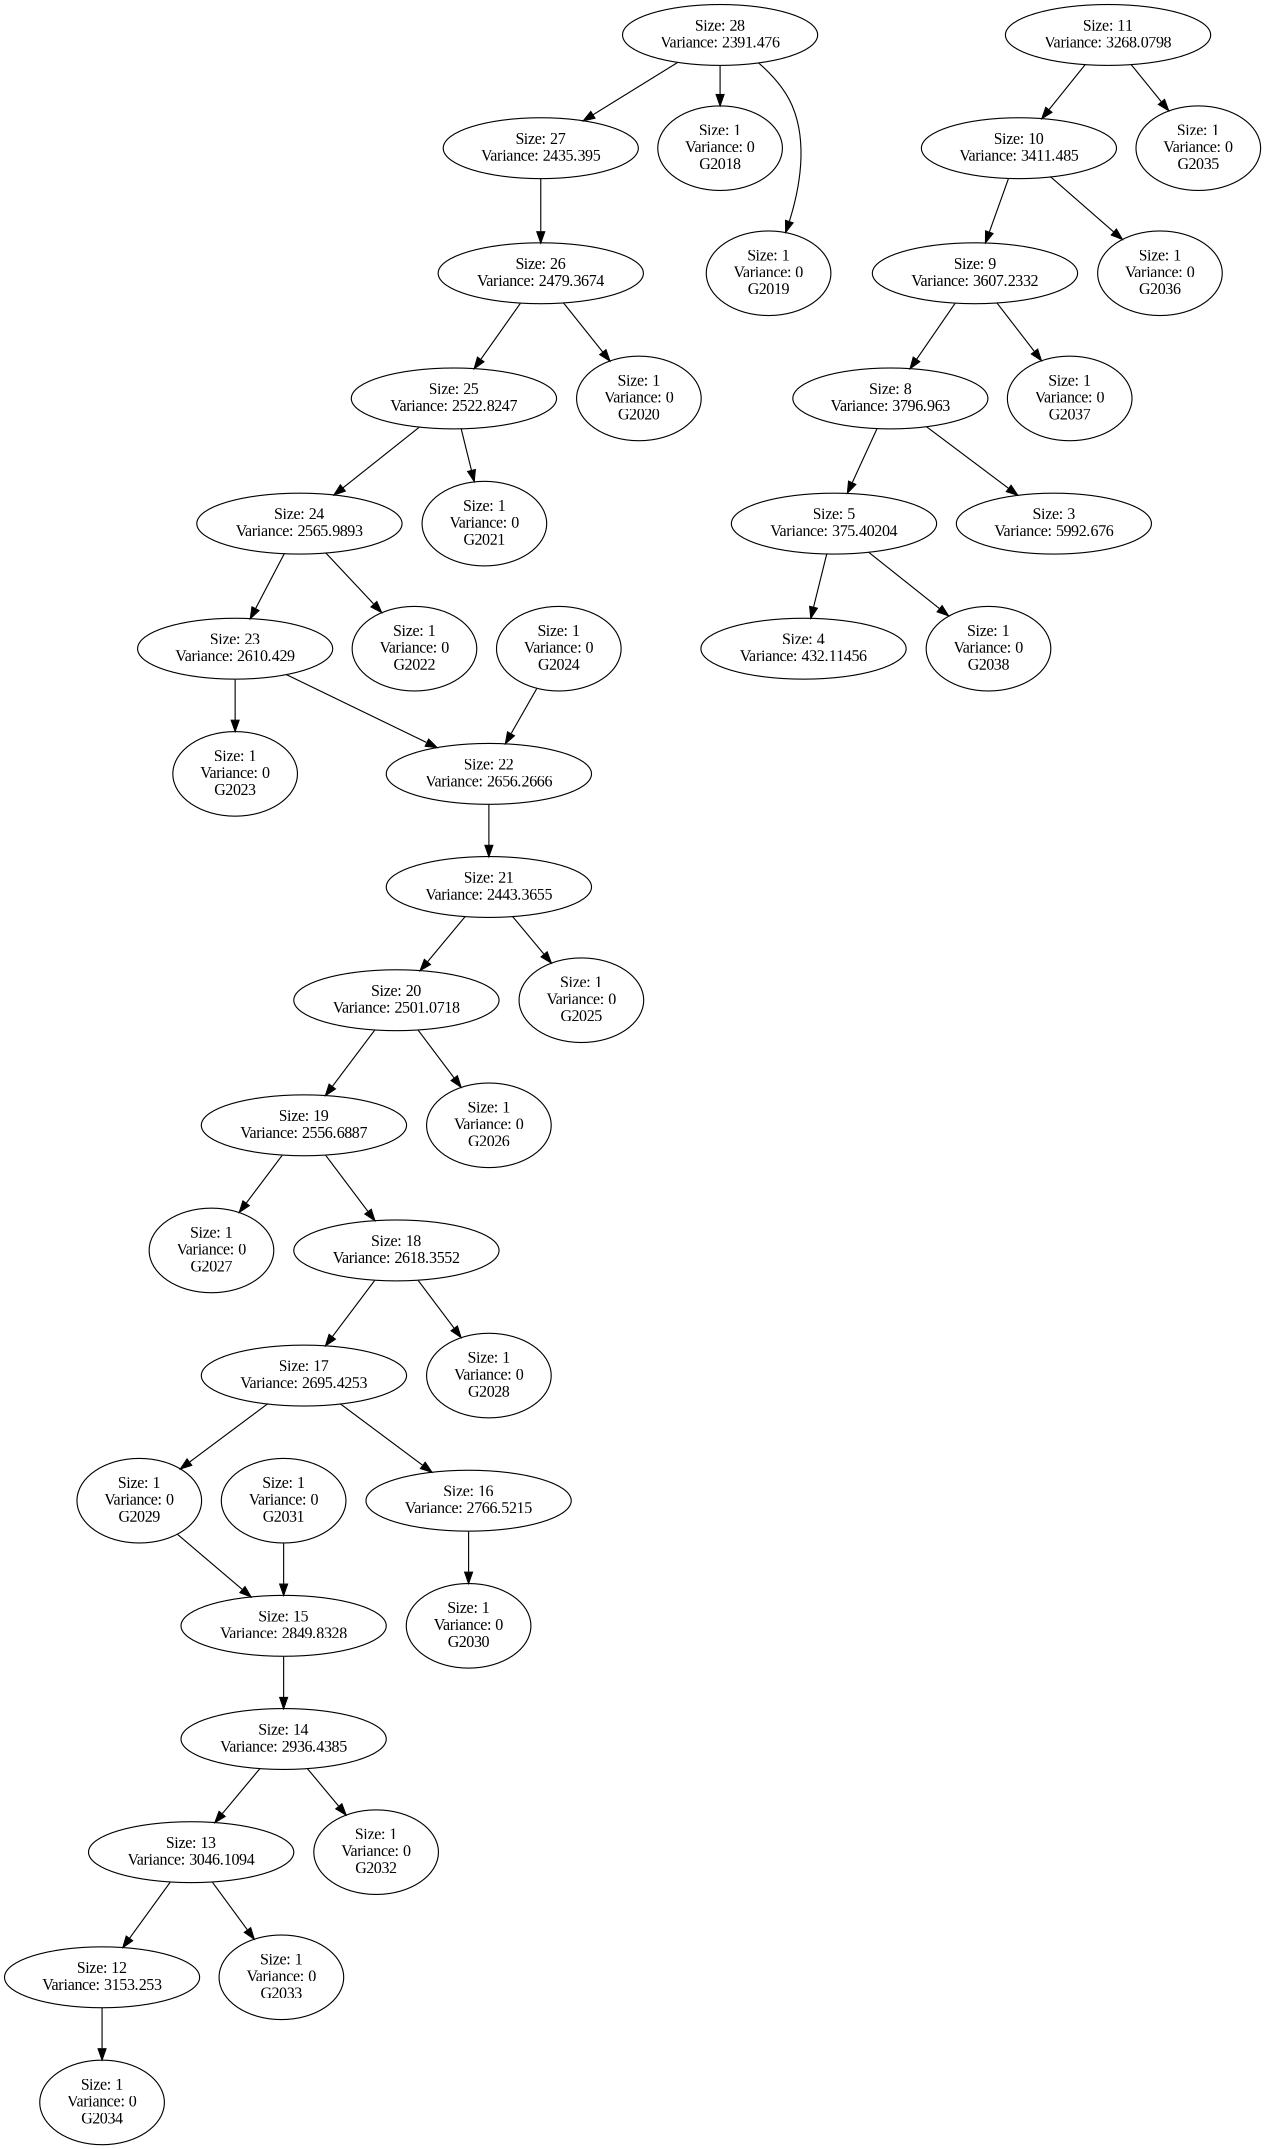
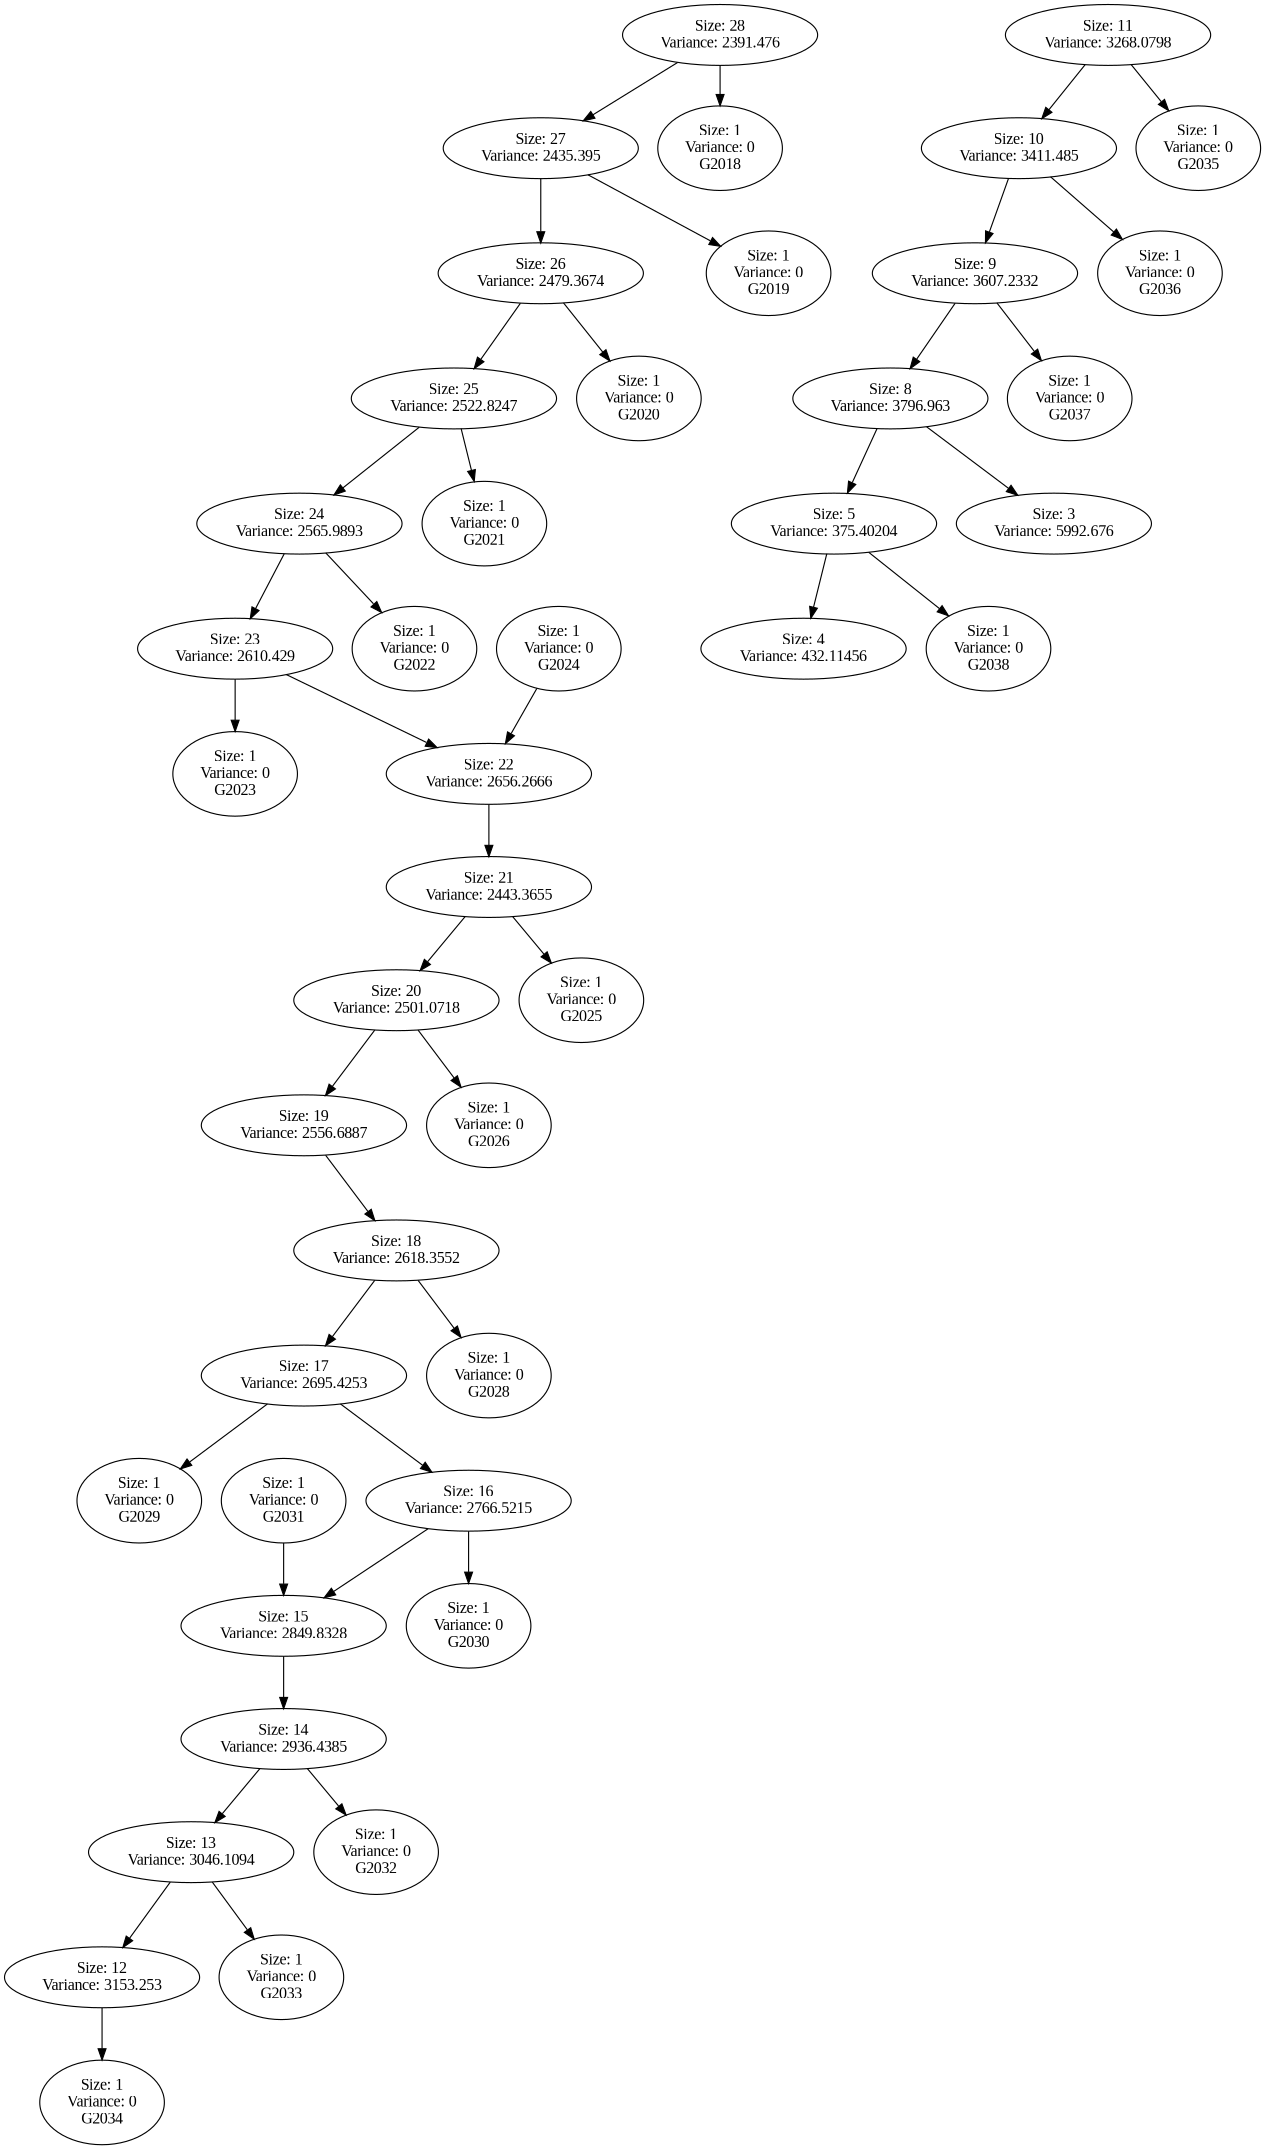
(800, 136) -> (649, 208)
(211, 1250) -> none
(210, 1562) -> (381, 1560)
